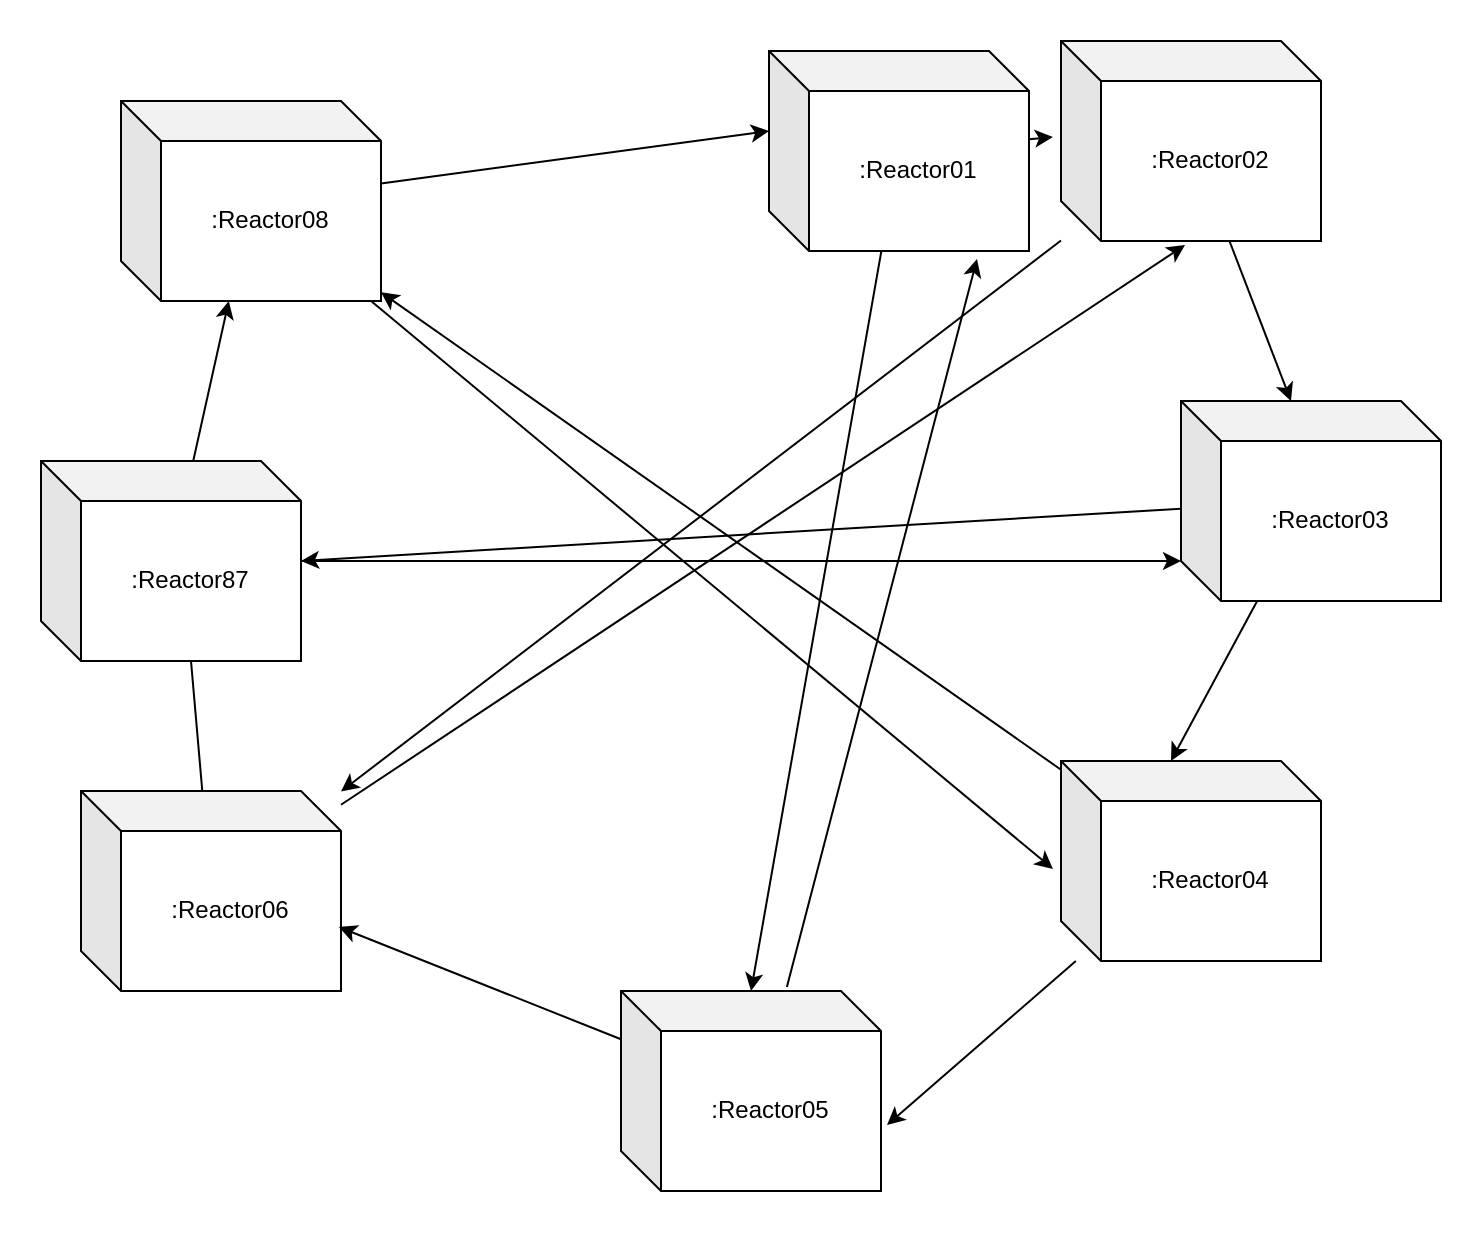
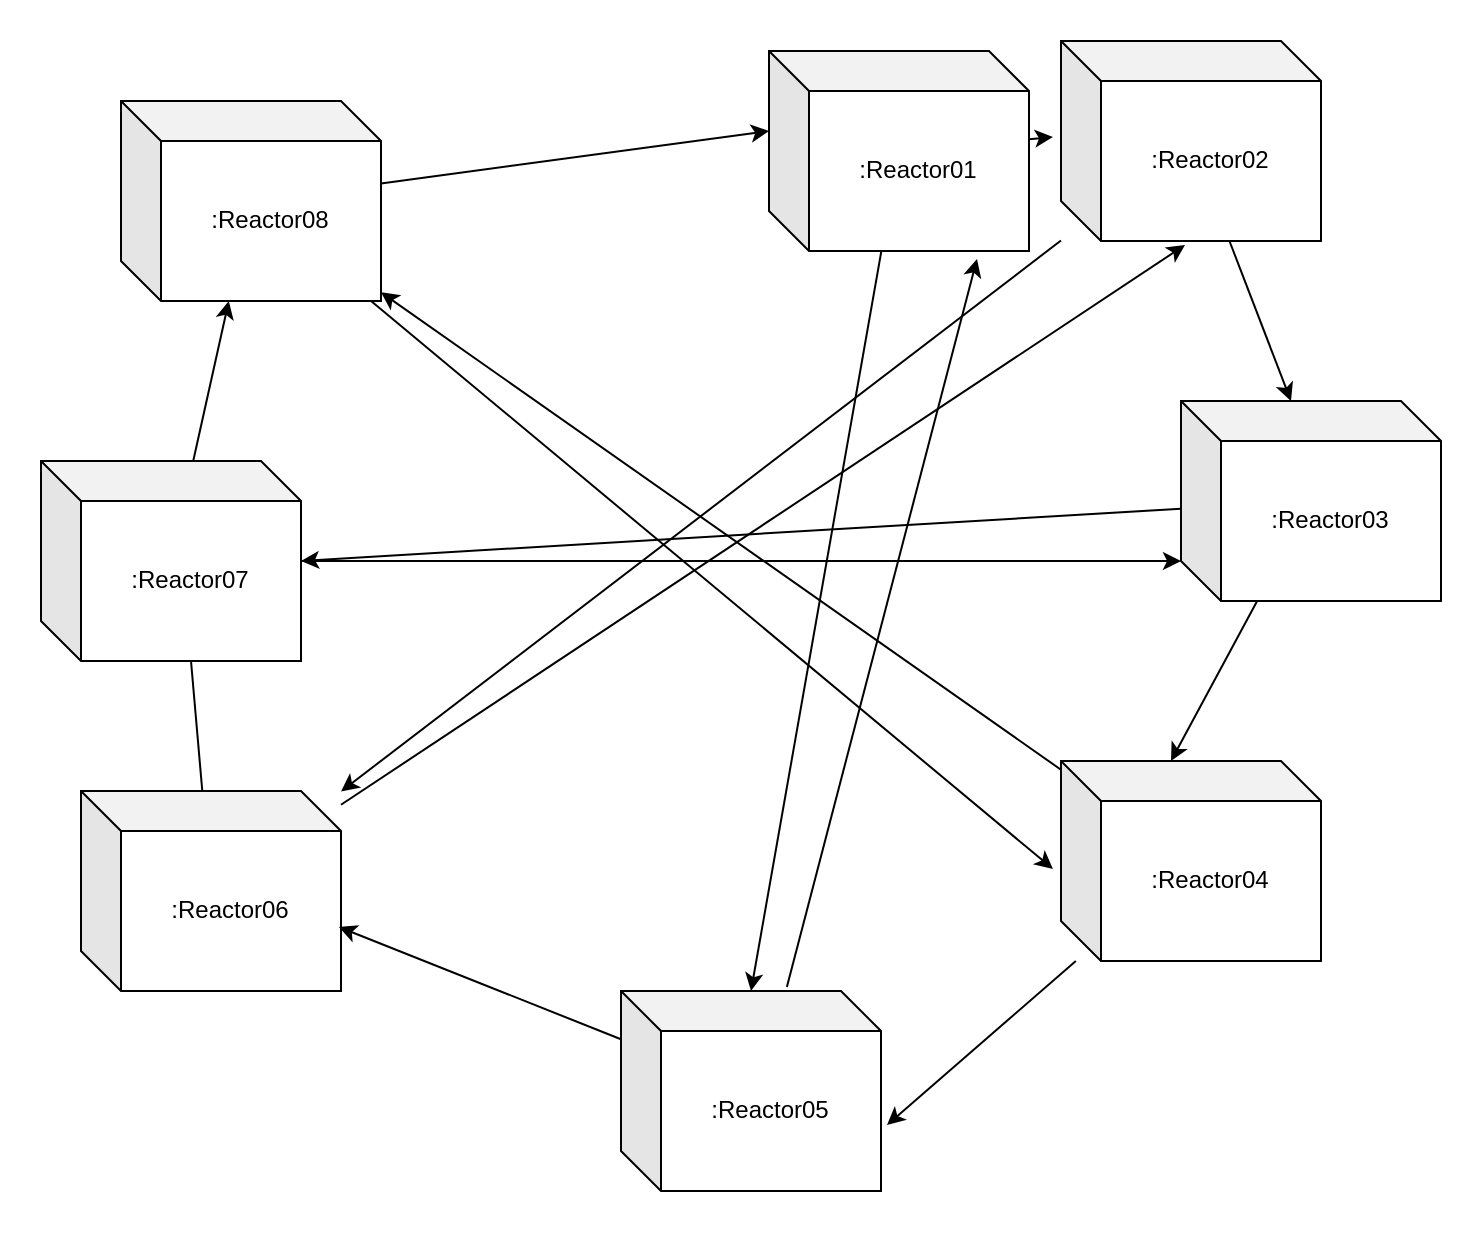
(191, 581) -> (191, 581)
